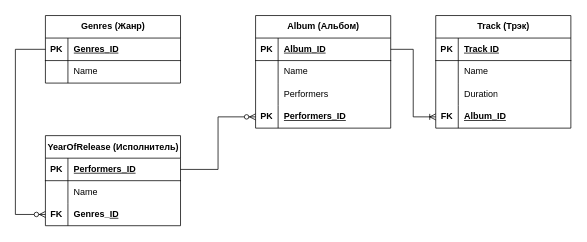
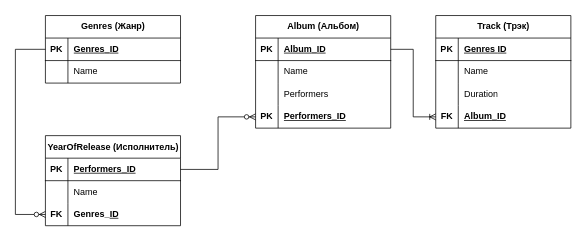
(484, 49) -> (487, 49)
